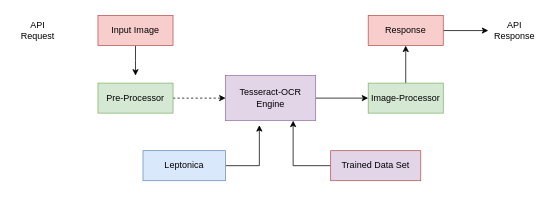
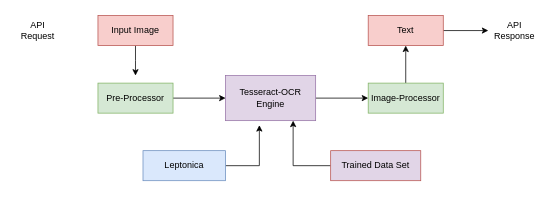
(405, 30) -> (405, 30)
(195, 98) -> (195, 98)
